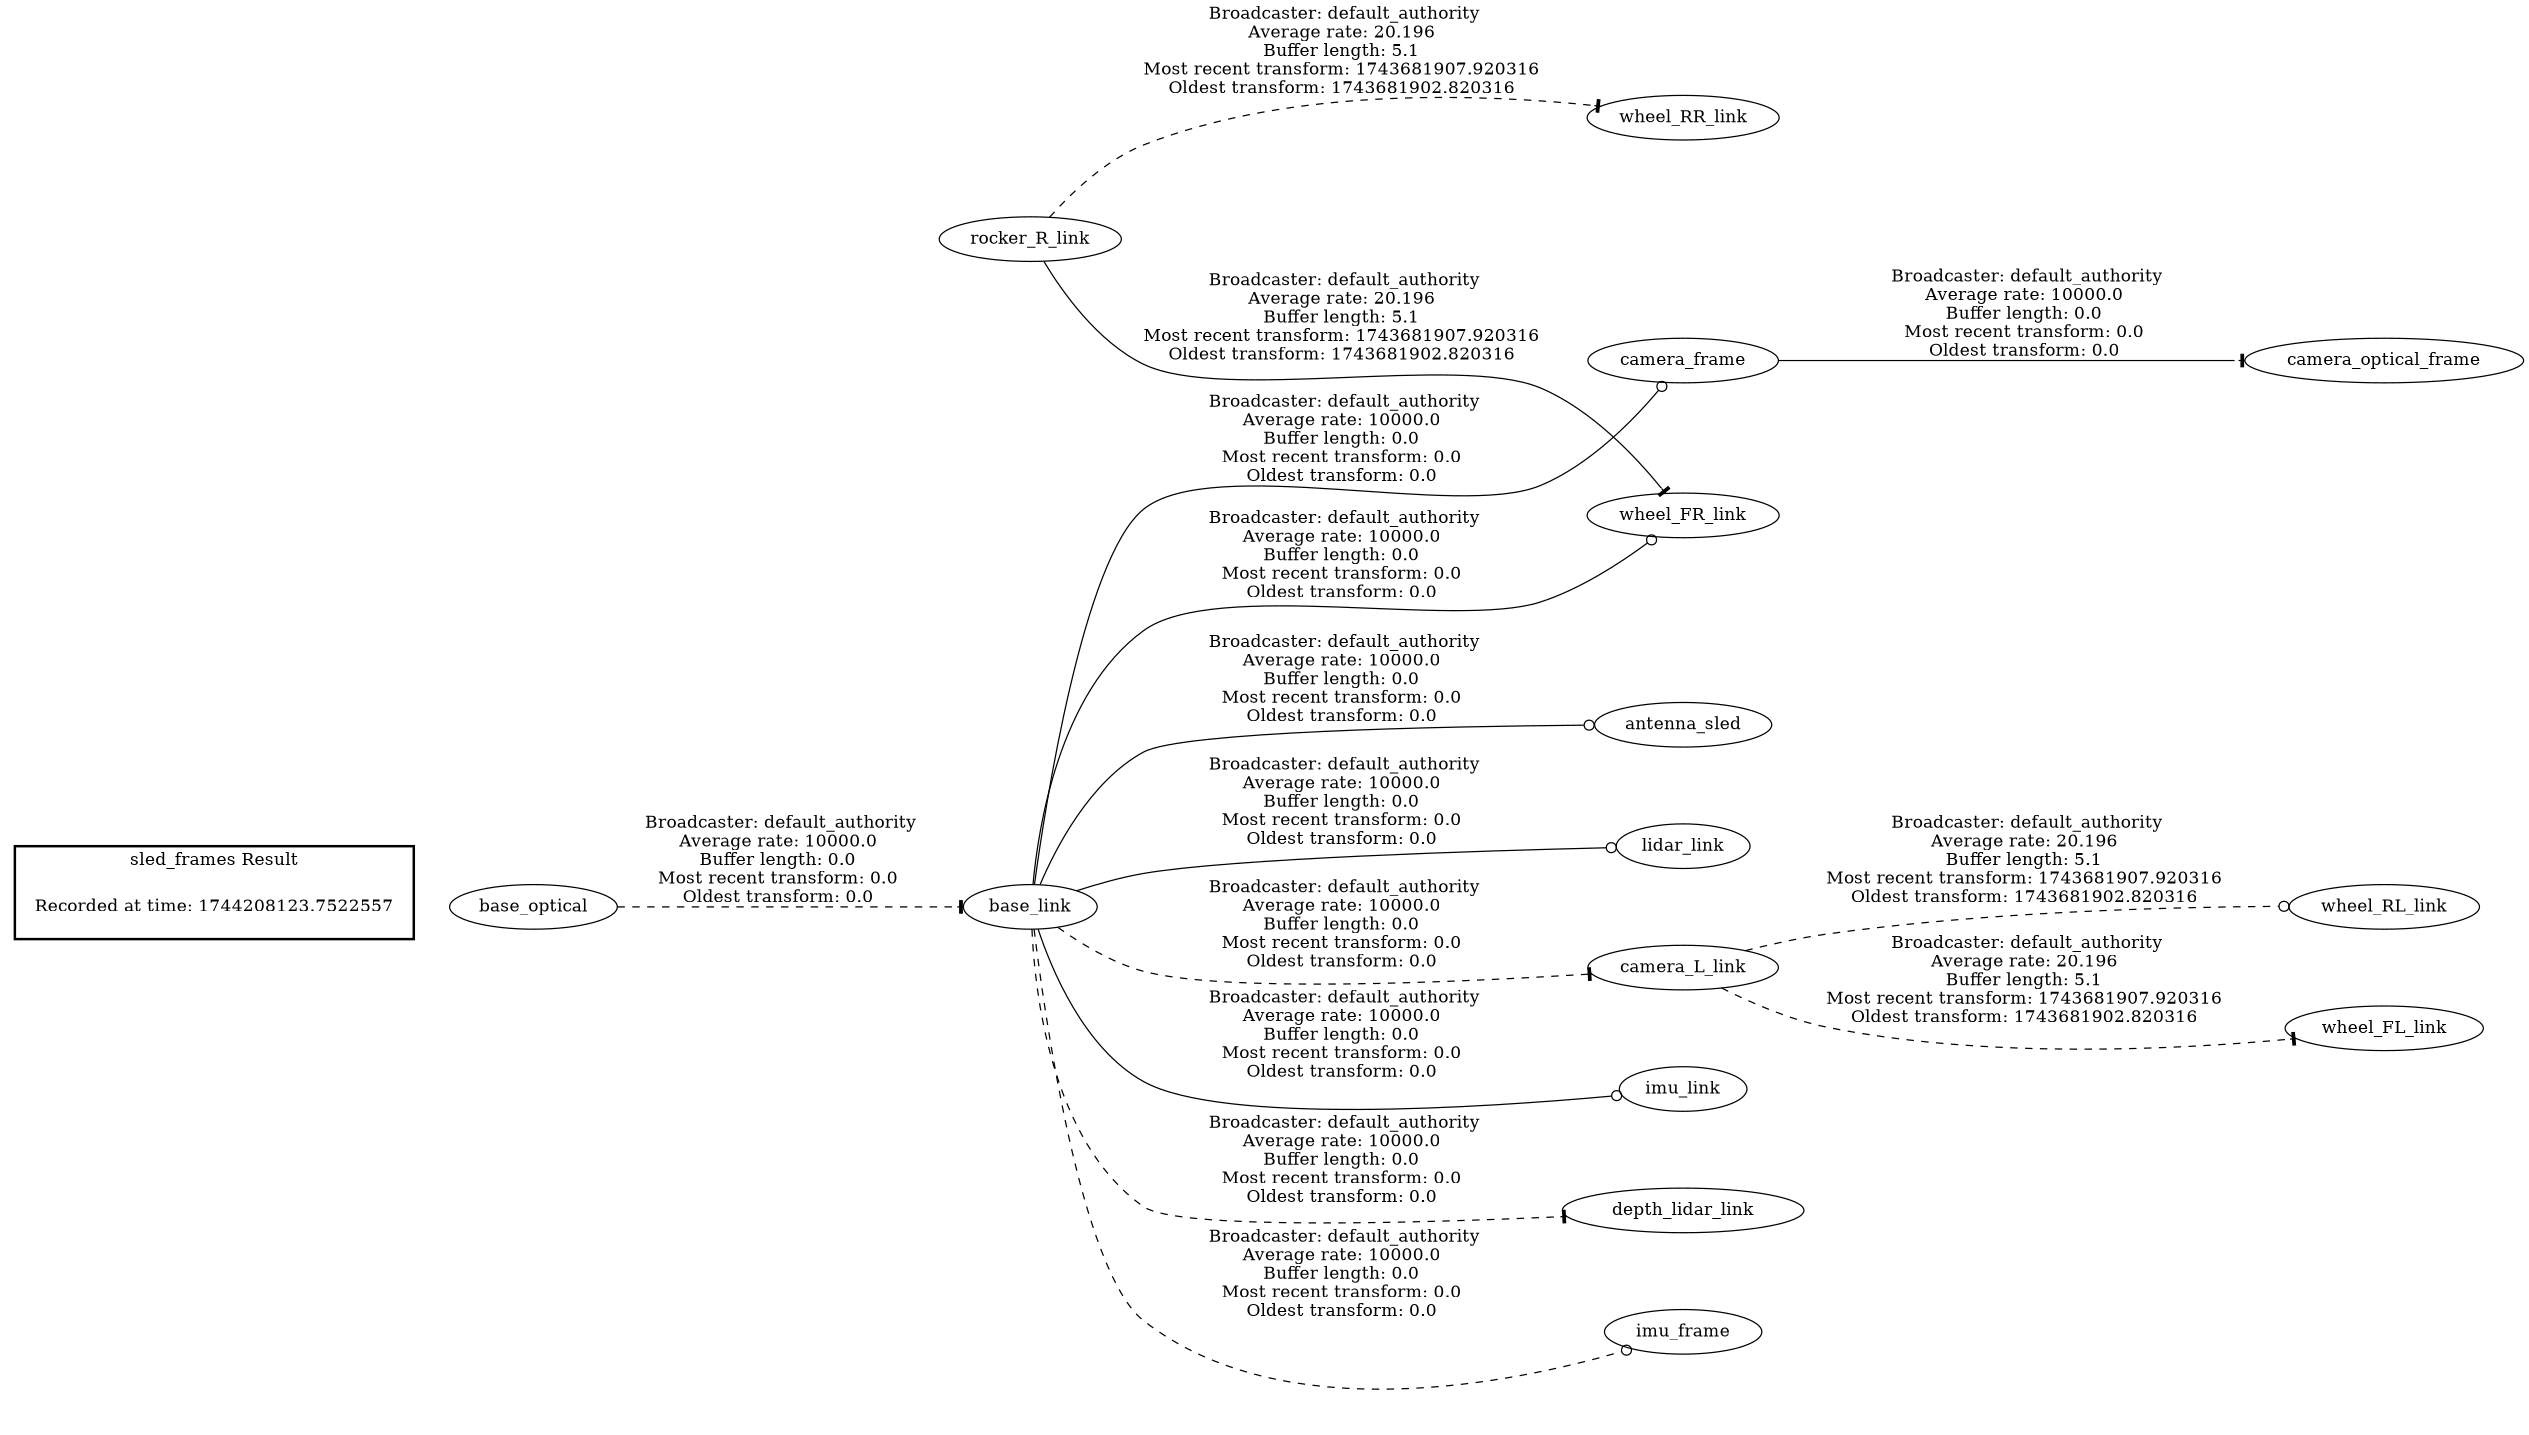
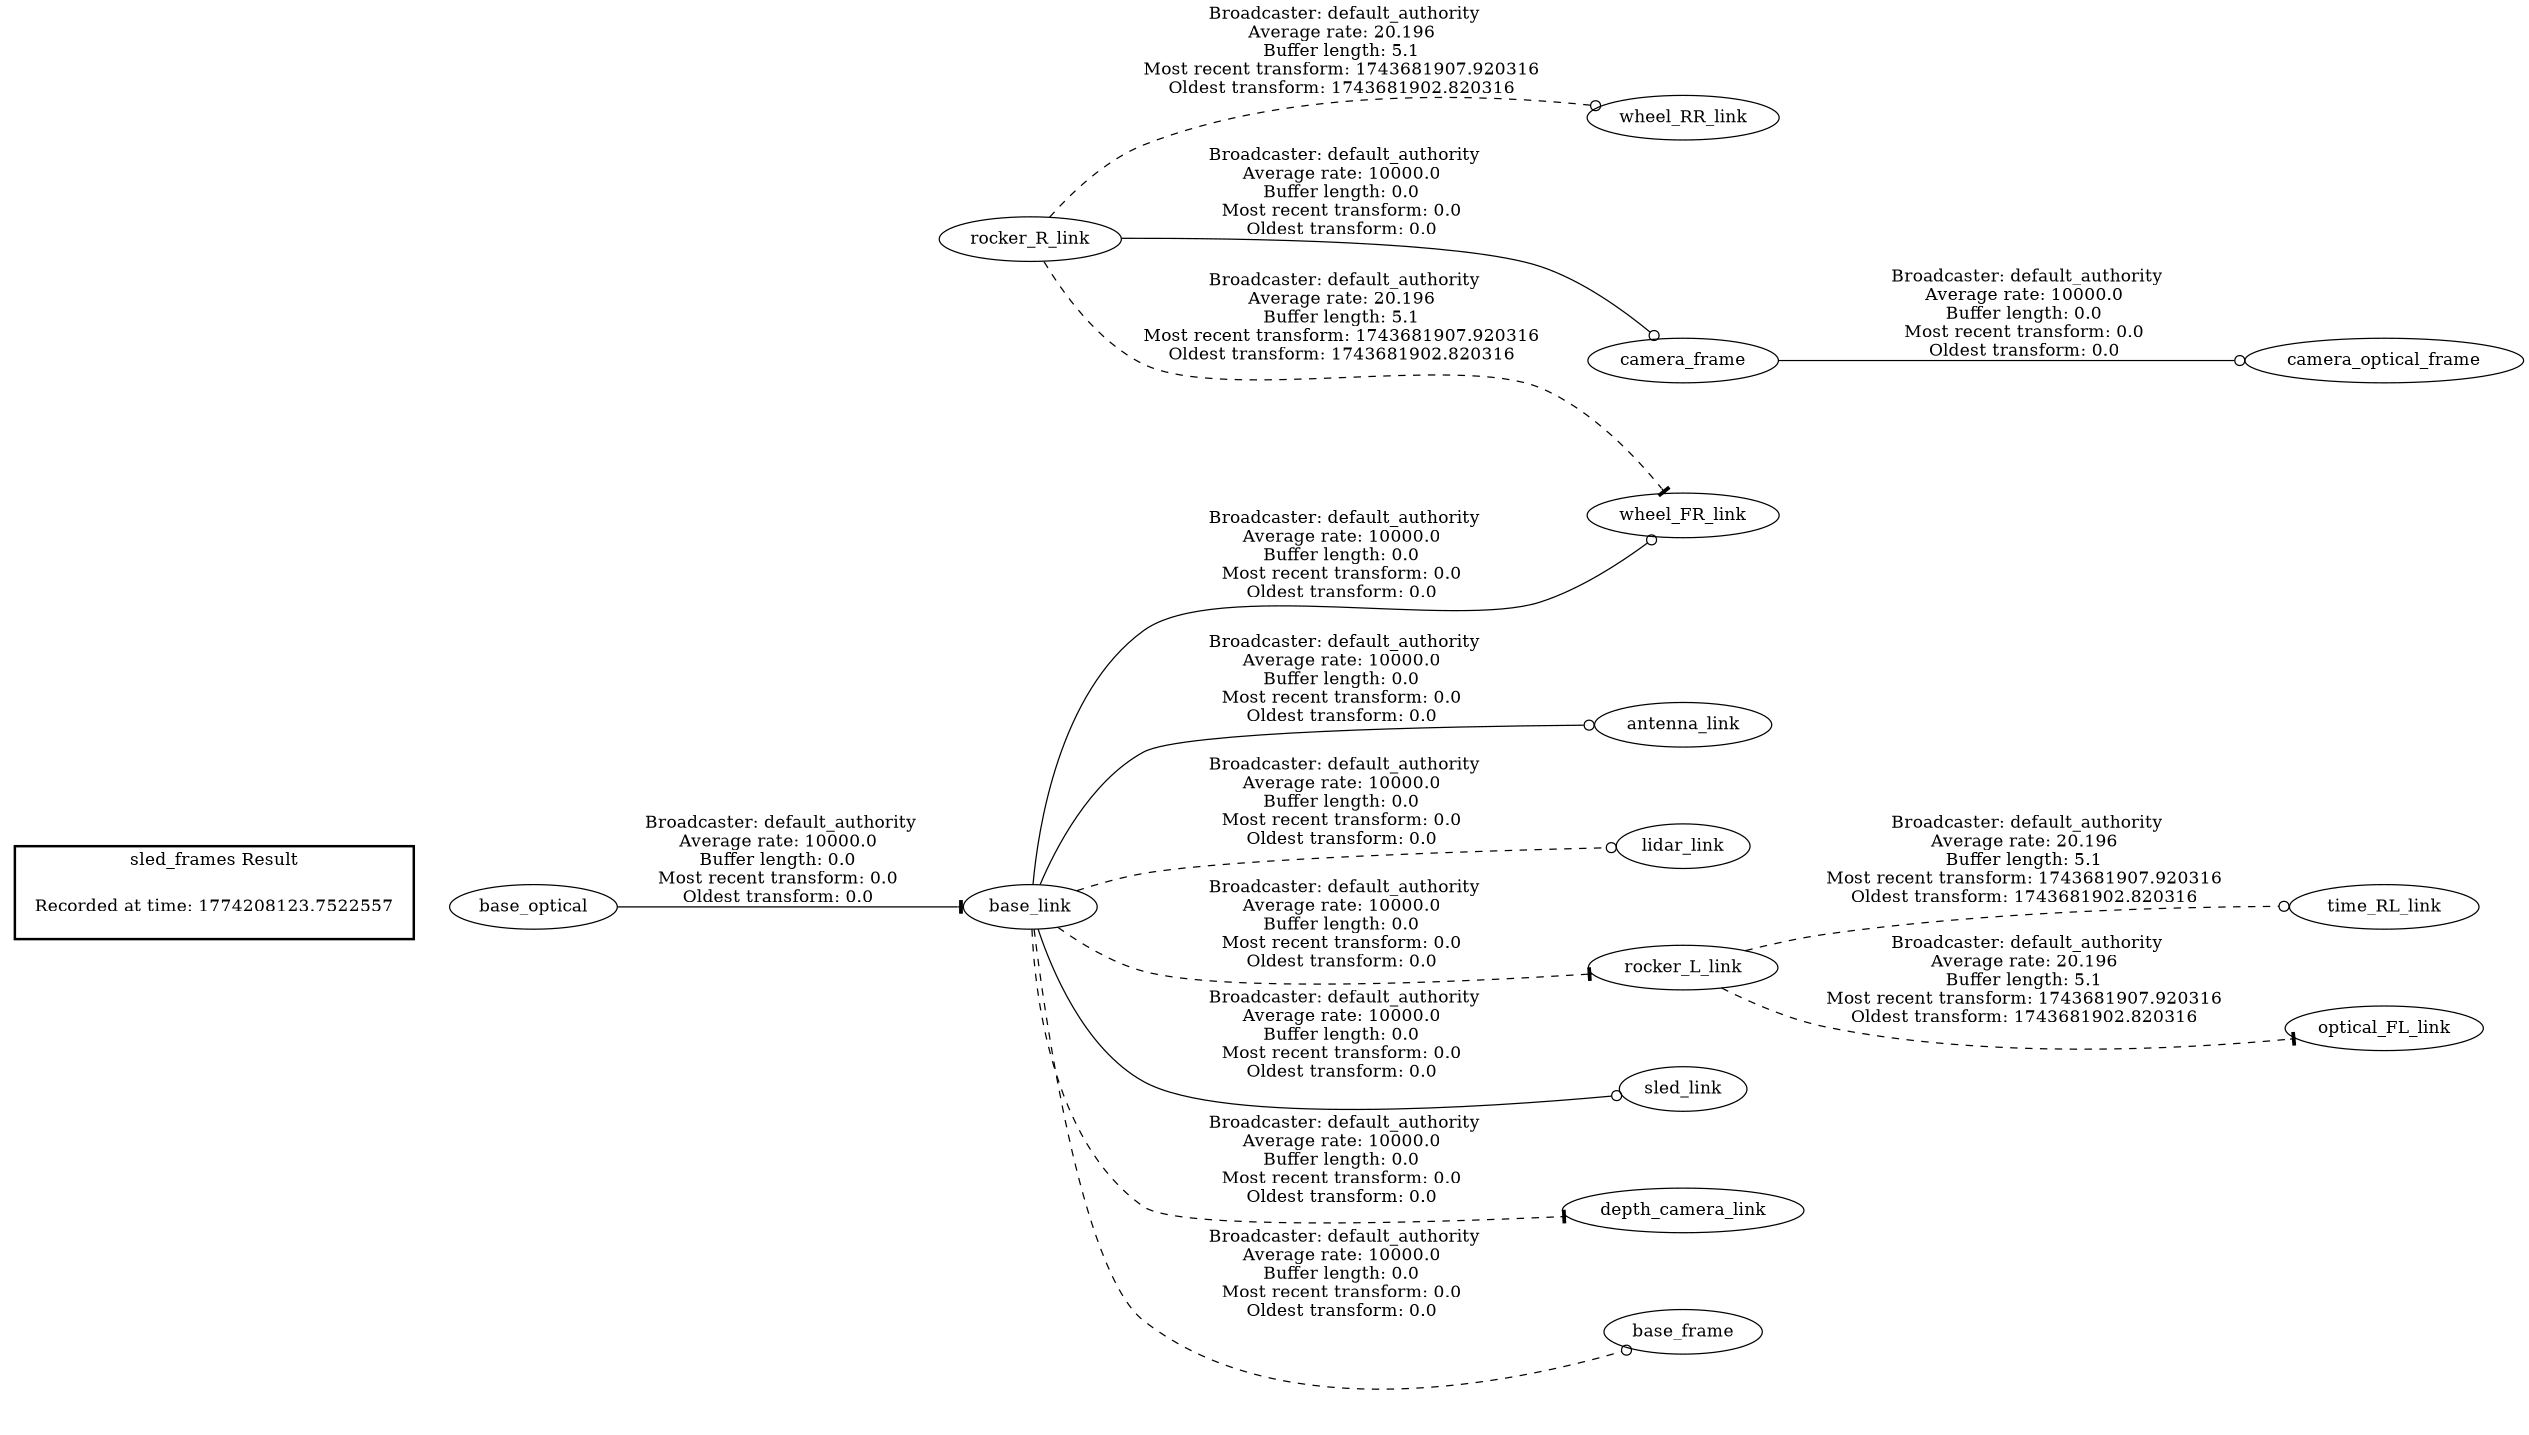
(1307, 106) -> (1307, 106)
(2006, 361) -> (2006, 361)
(1349, 377) -> (1349, 377)
(1220, 487) -> (1396, 246)
(1683, 725) -> (1683, 725)
(1340, 857) -> (1340, 857)
(214, 907) -> (214, 907)
(787, 907) -> (787, 907)
(2384, 907) -> (2384, 907)
(1683, 968) -> (1683, 968)
(2384, 1028) -> (2384, 1028)
(1683, 1089) -> (1683, 1089)
(1683, 1210) -> (1683, 1210)
(1683, 1332) -> (1683, 1332)
